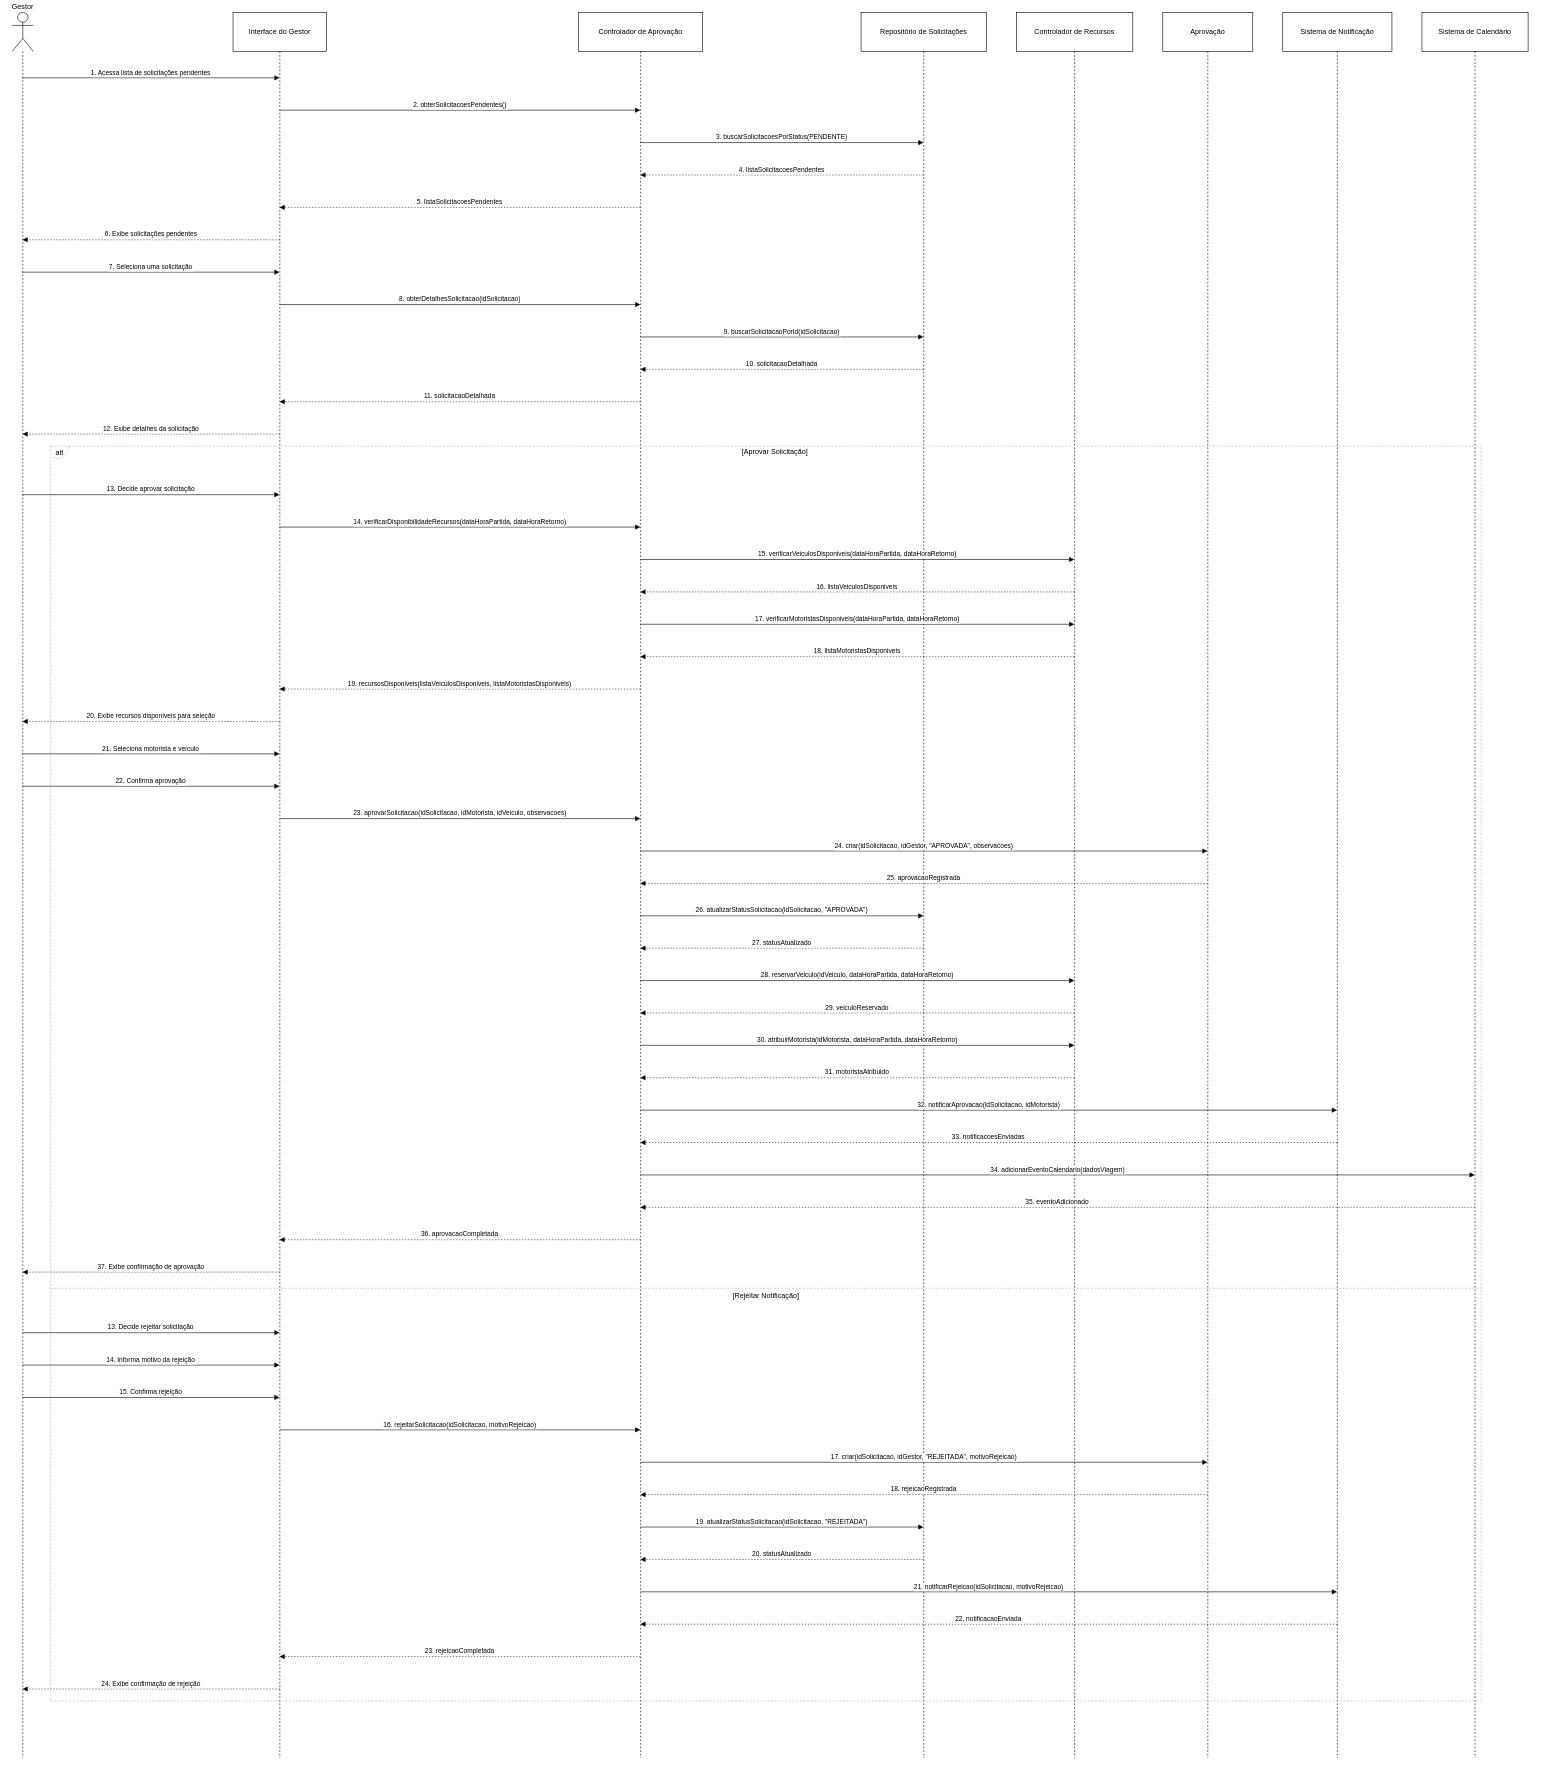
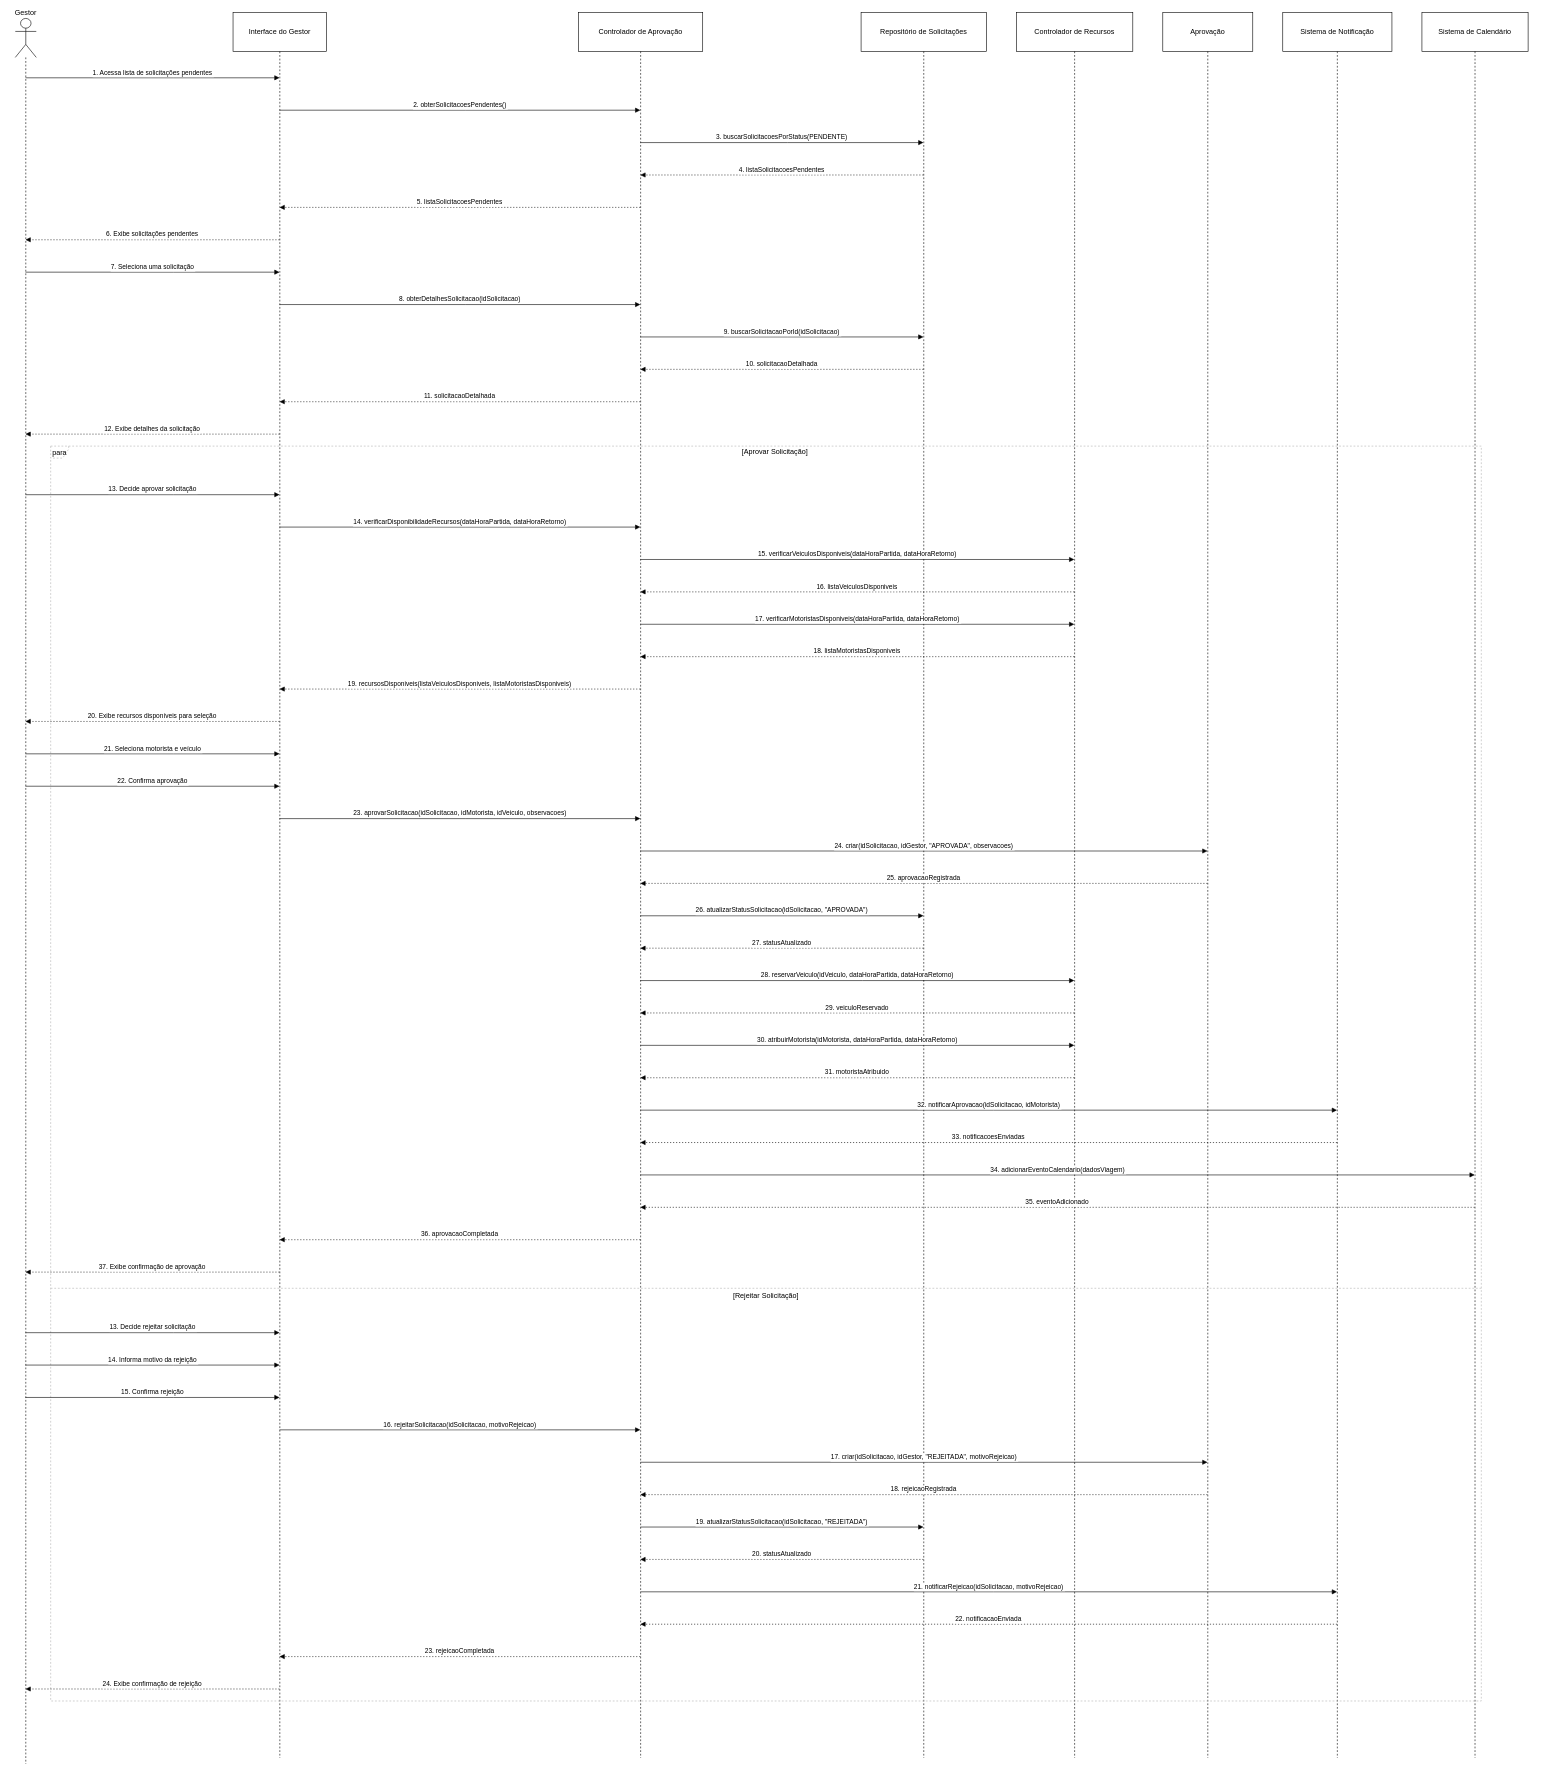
(59, 452) -> (59, 452)
(23, 885) -> (26, 891)
(766, 1296) -> (766, 1296)
